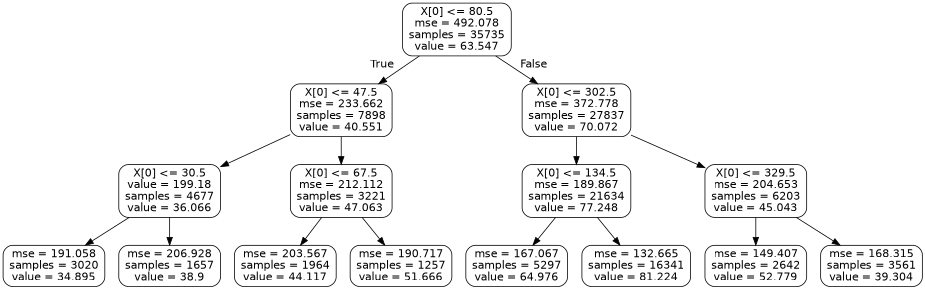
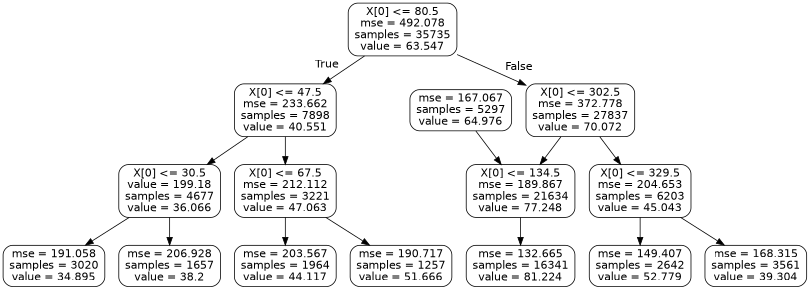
(547, 228) -> (486, 145)
(170, 266) -> (170, 266)
